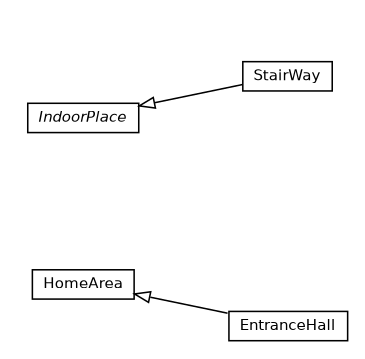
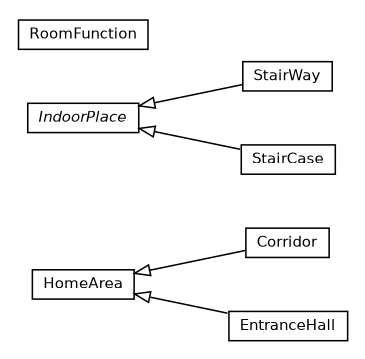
none -> (83, 34)
none -> (288, 159)
none -> (288, 242)
